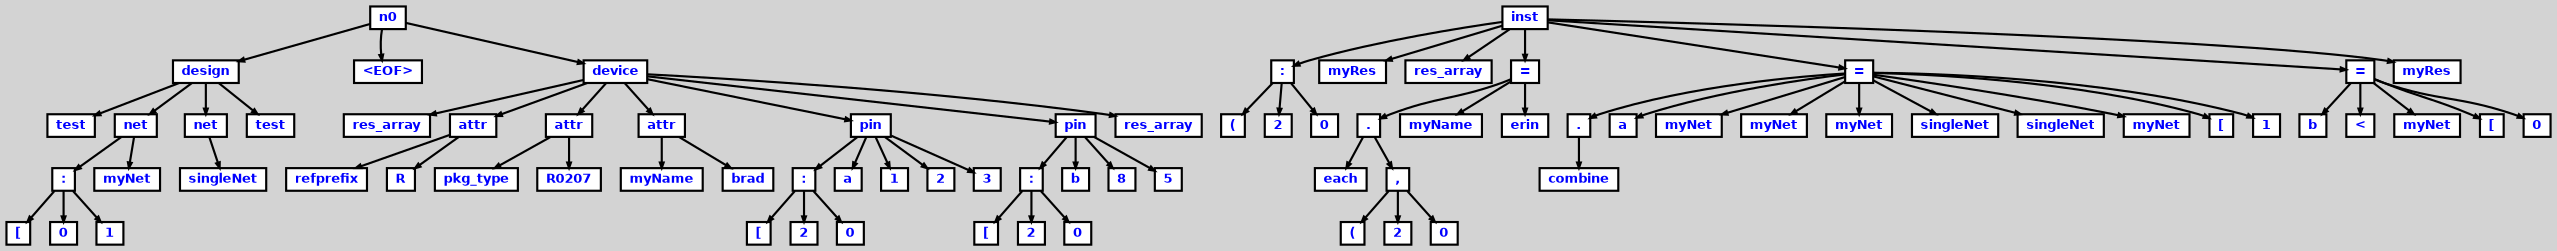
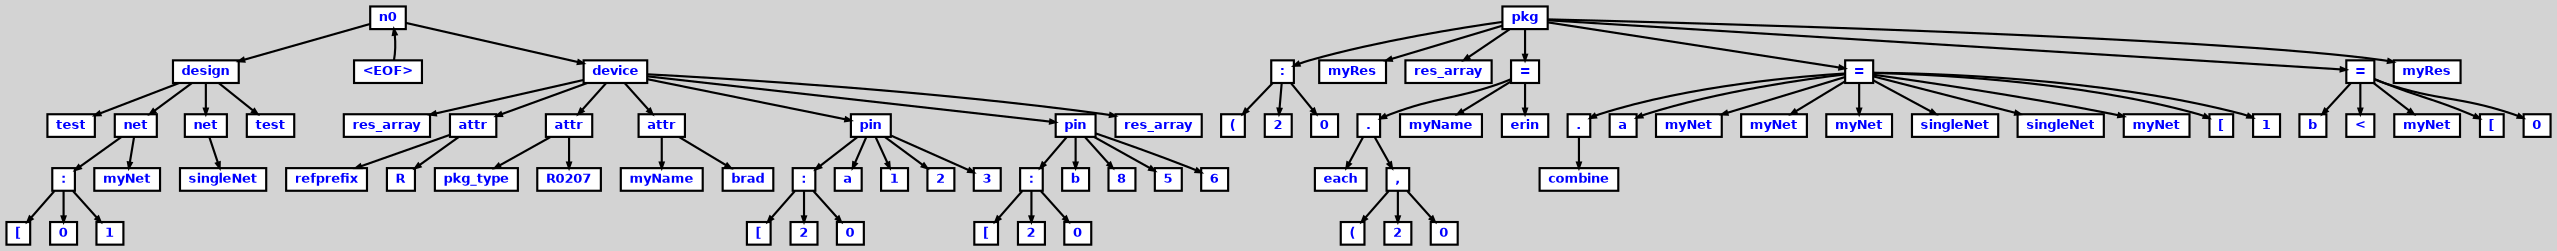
(1525, 18) -> (1525, 18)
(381, 42) -> (395, 47)
none -> (1215, 179)
